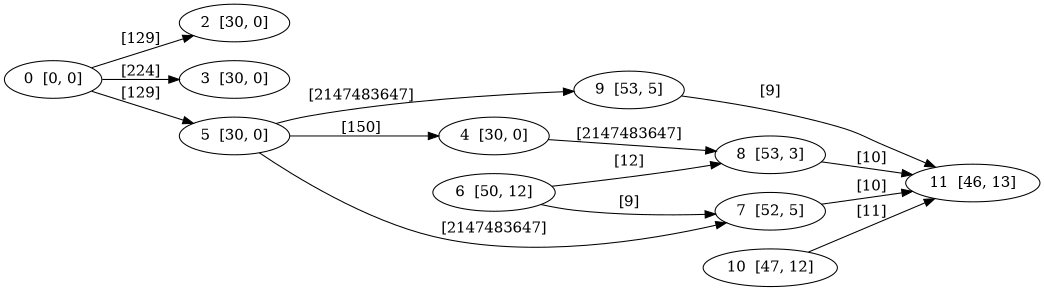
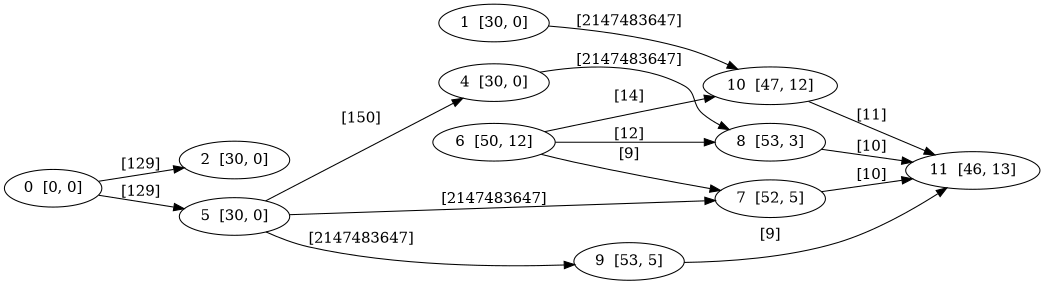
none -> (494, 23)
(235, 79) -> none
none -> (625, 115)
